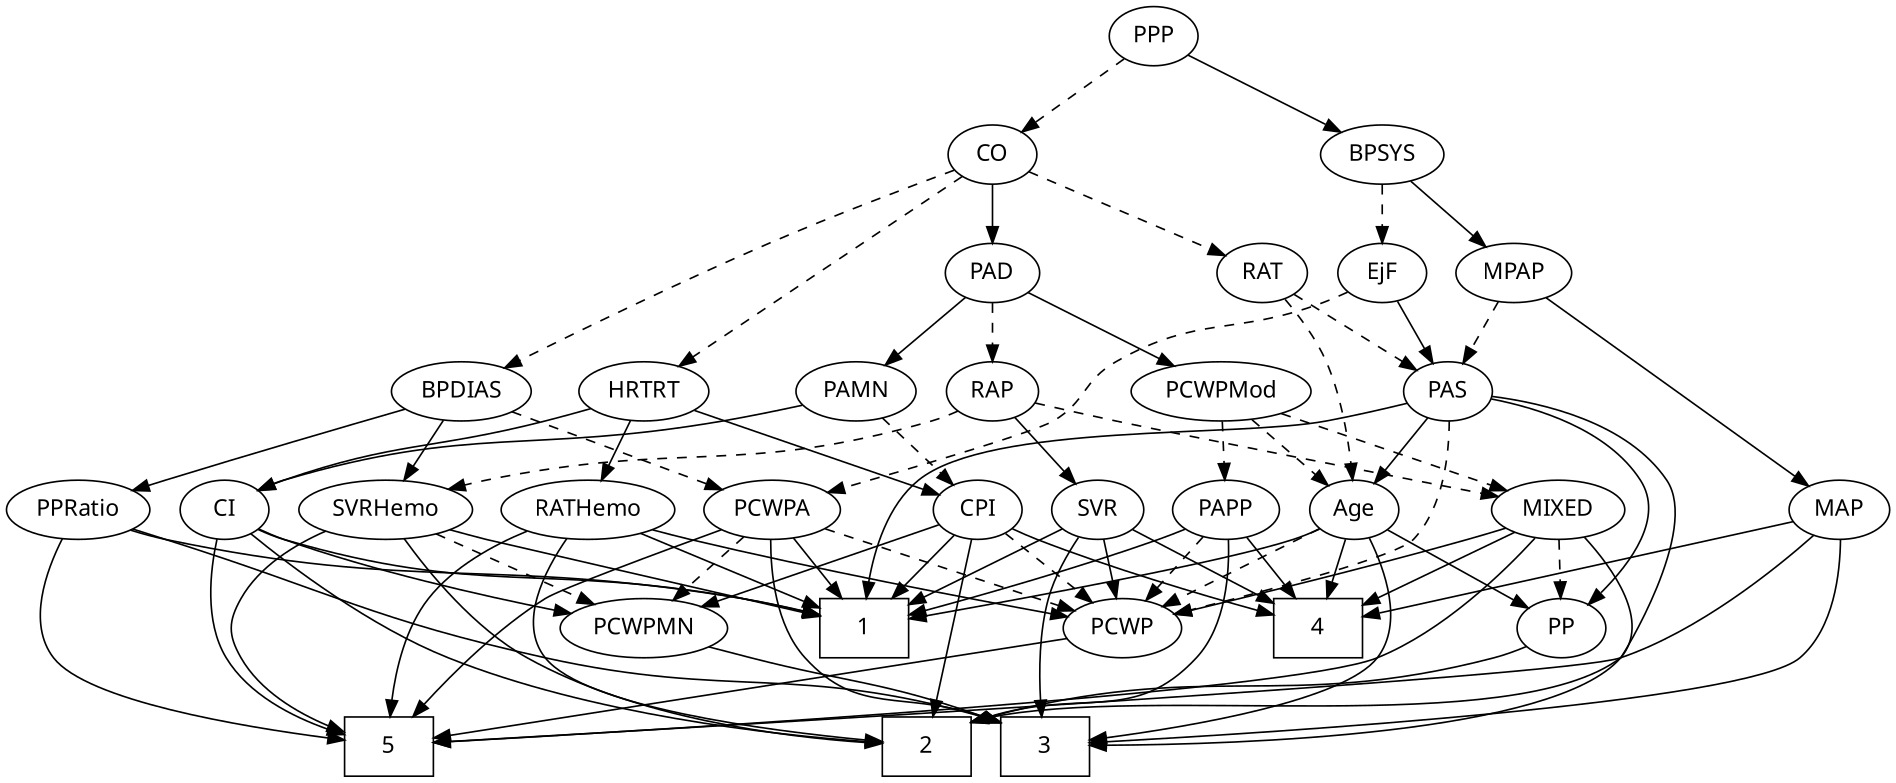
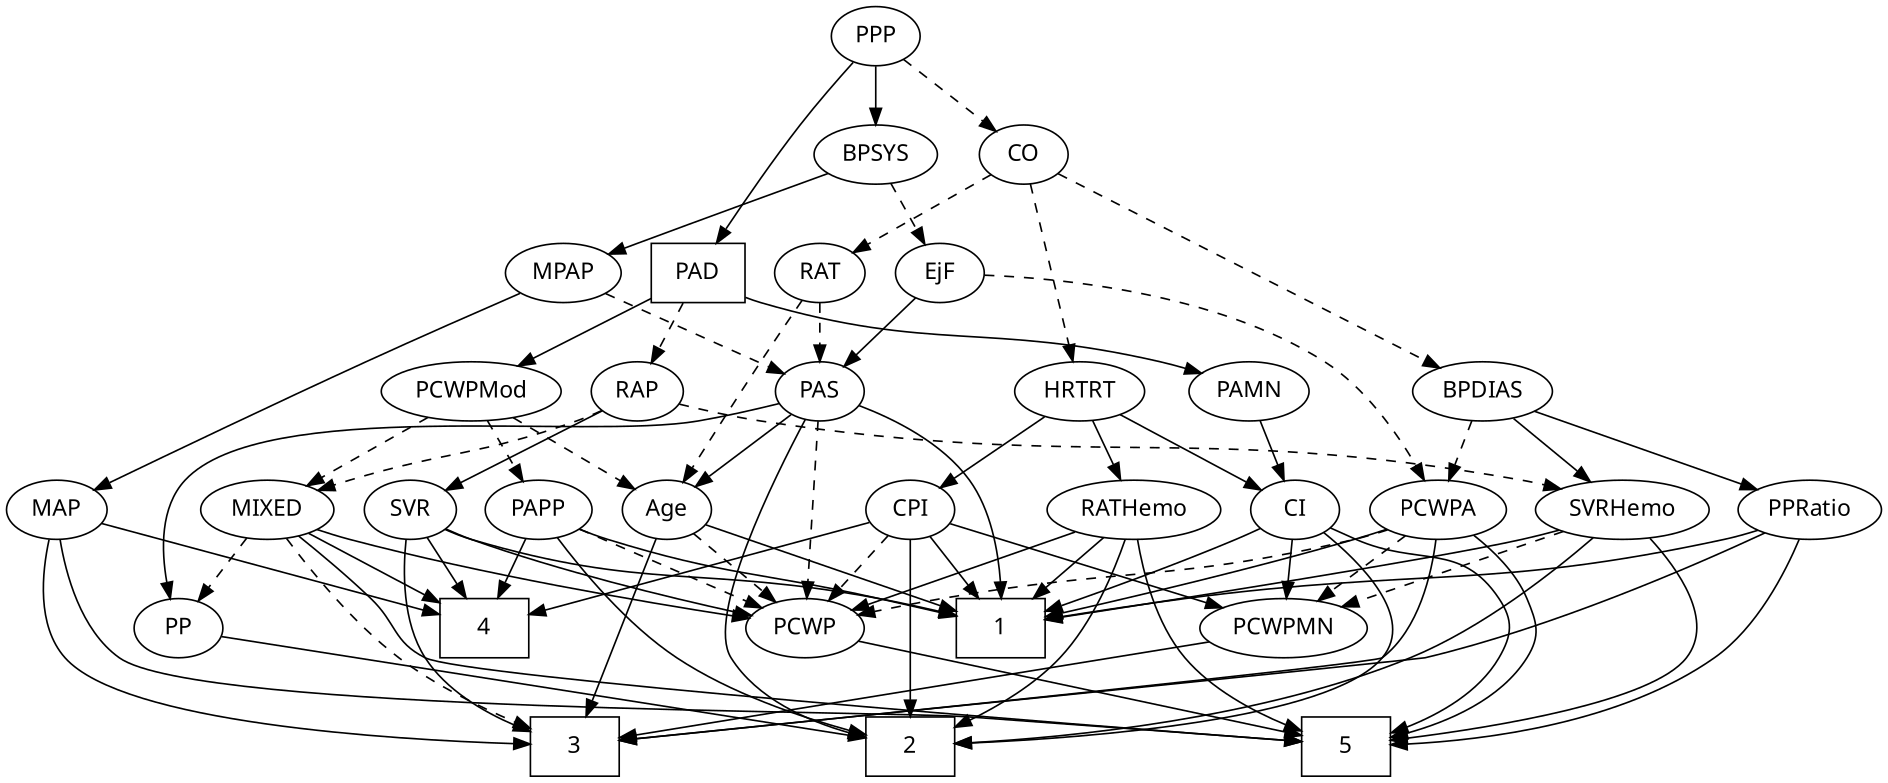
(993, 206) -> (786, 143)
(993, 273) -> (698, 273)
(912, 446) -> none
(1339, 559) -> none
(1460, 570) -> none
(1439, 723) -> (387, 648)
